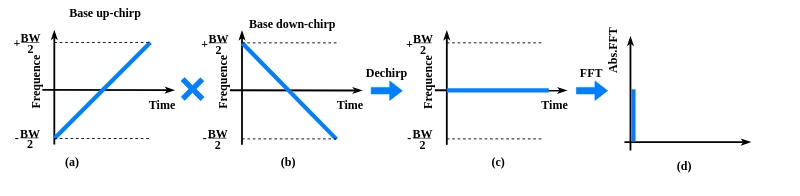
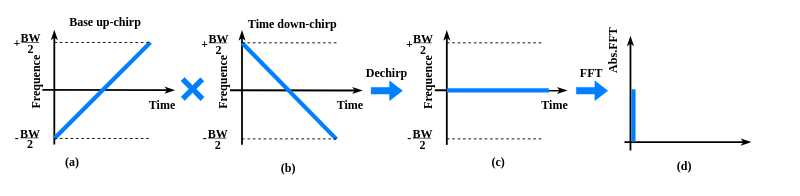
(105, 12) -> (105, 21)
(293, 23) -> (293, 23)
(288, 161) -> (288, 167)
